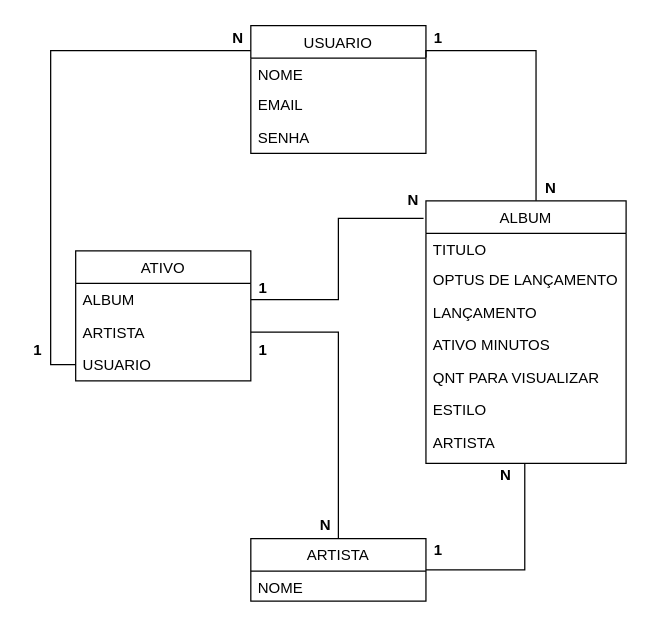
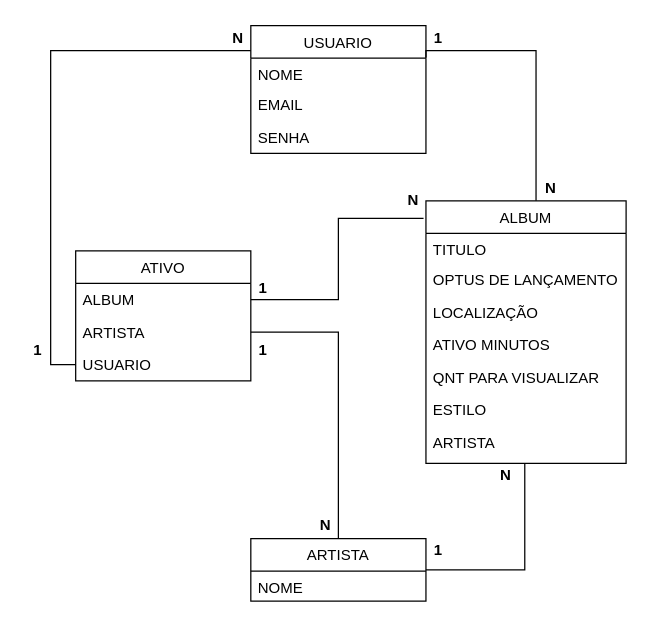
(475, 313) -> (479, 313)
